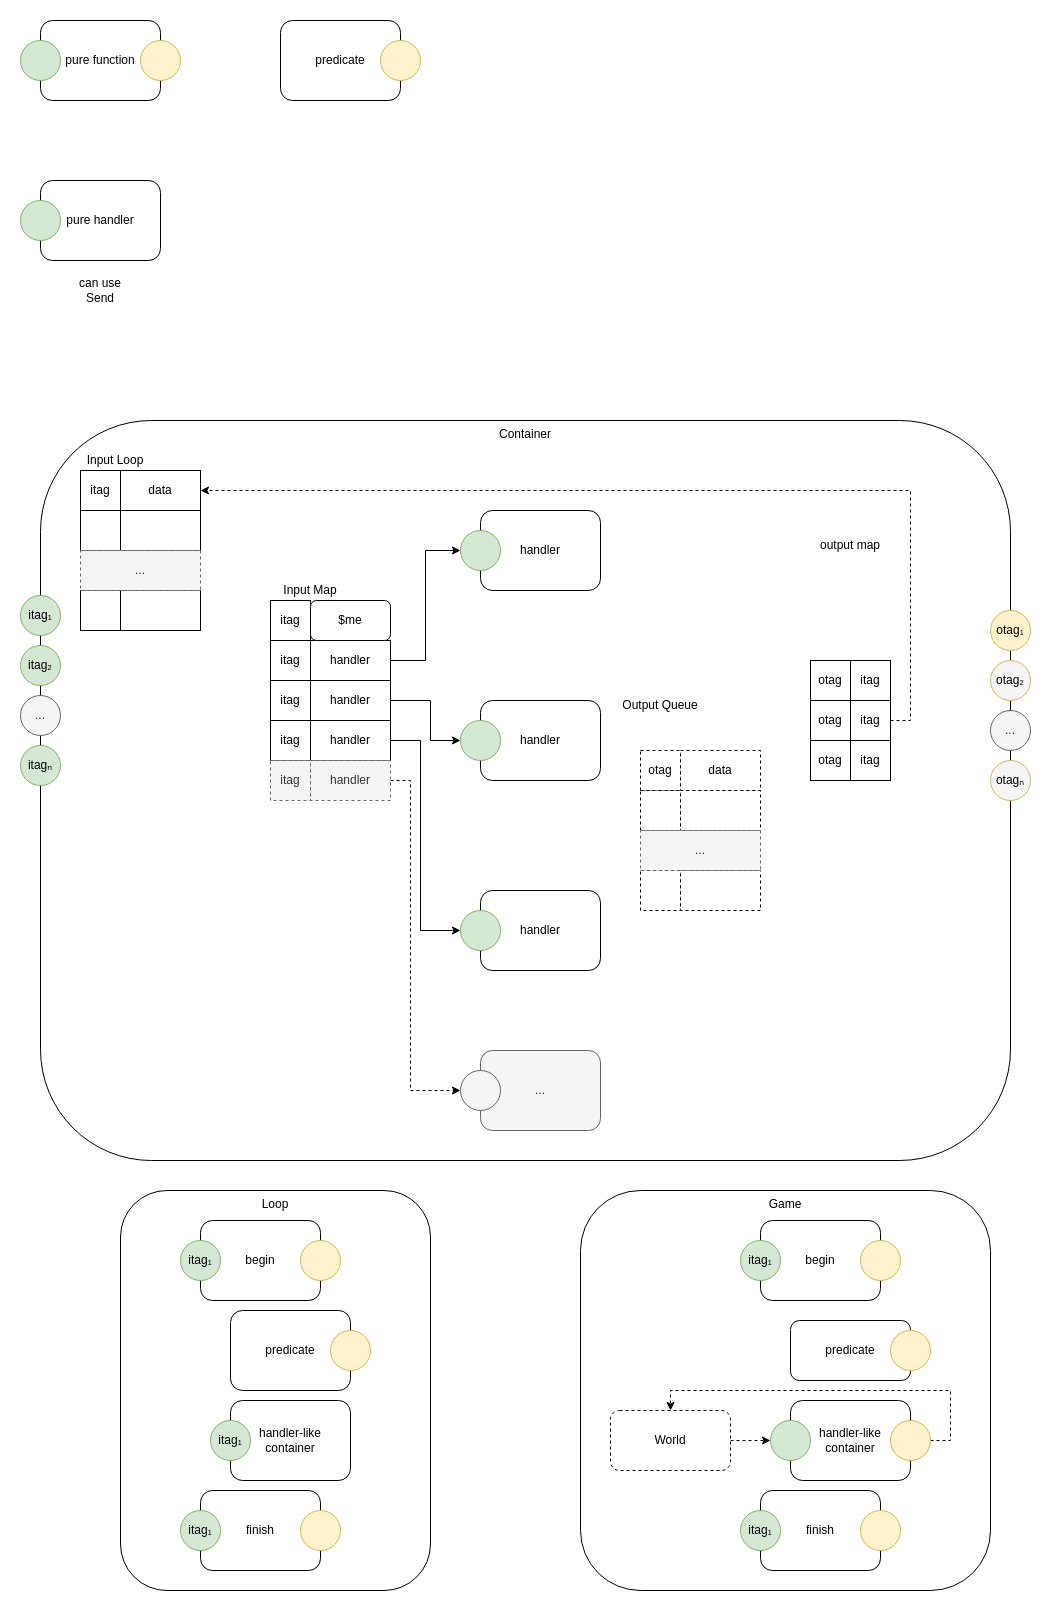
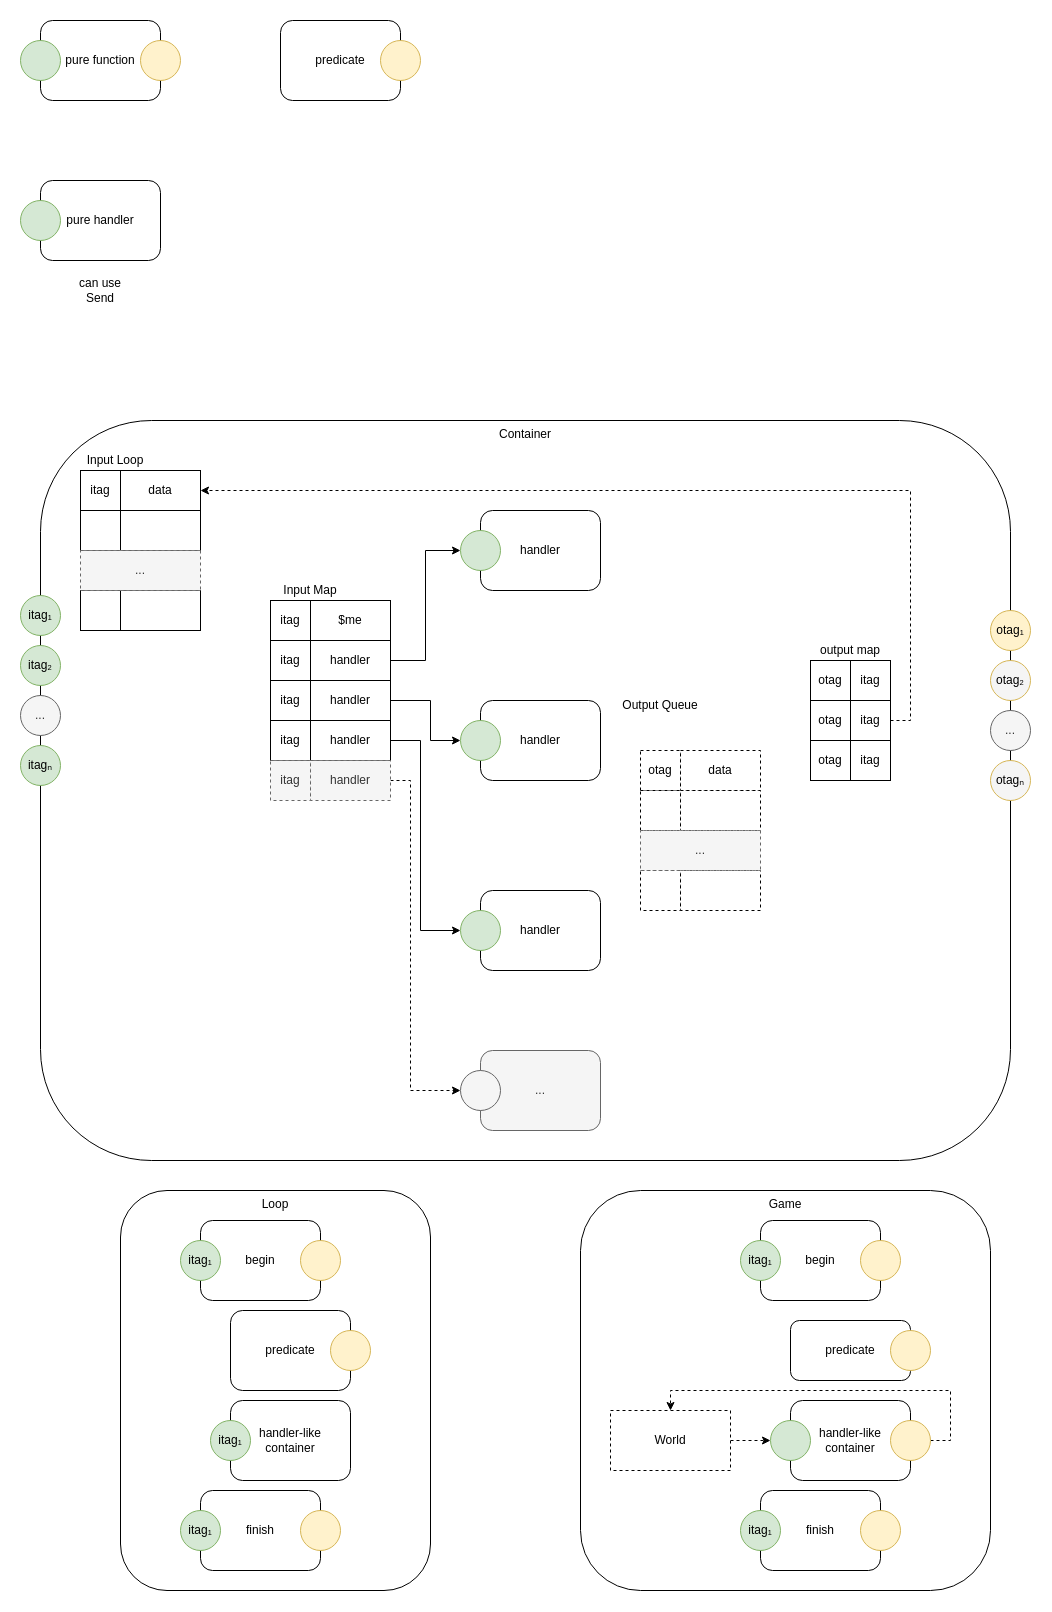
(851, 546) -> (851, 651)
(351, 621) -> (351, 621)
(671, 1441) -> (671, 1441)
